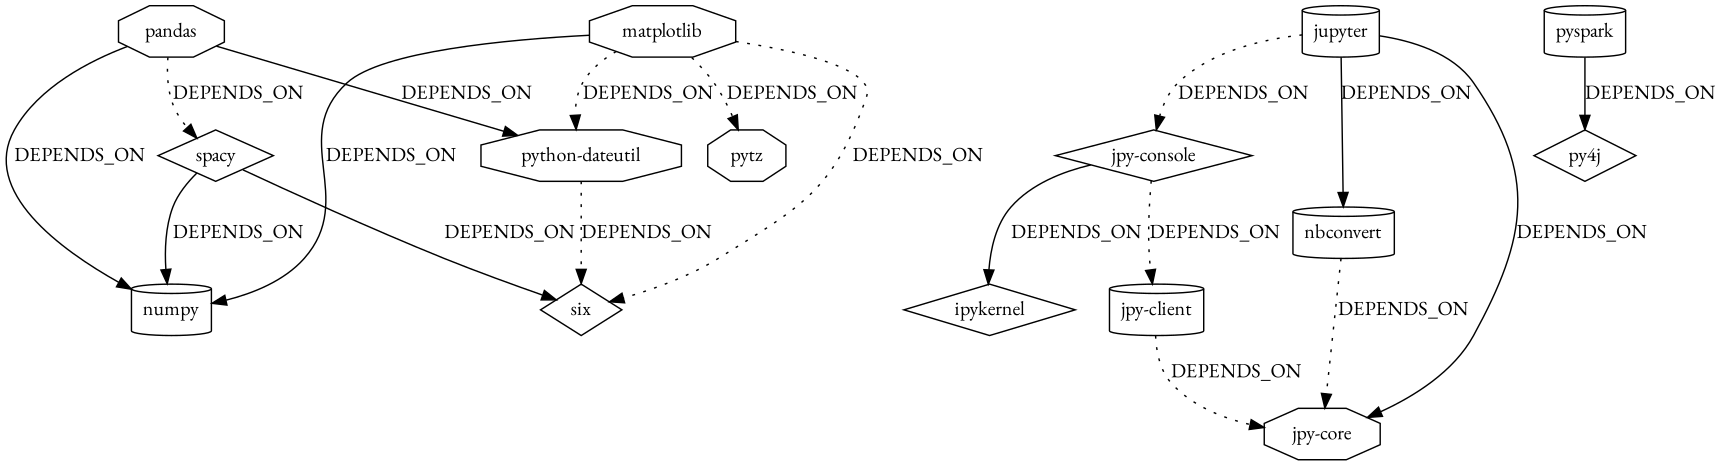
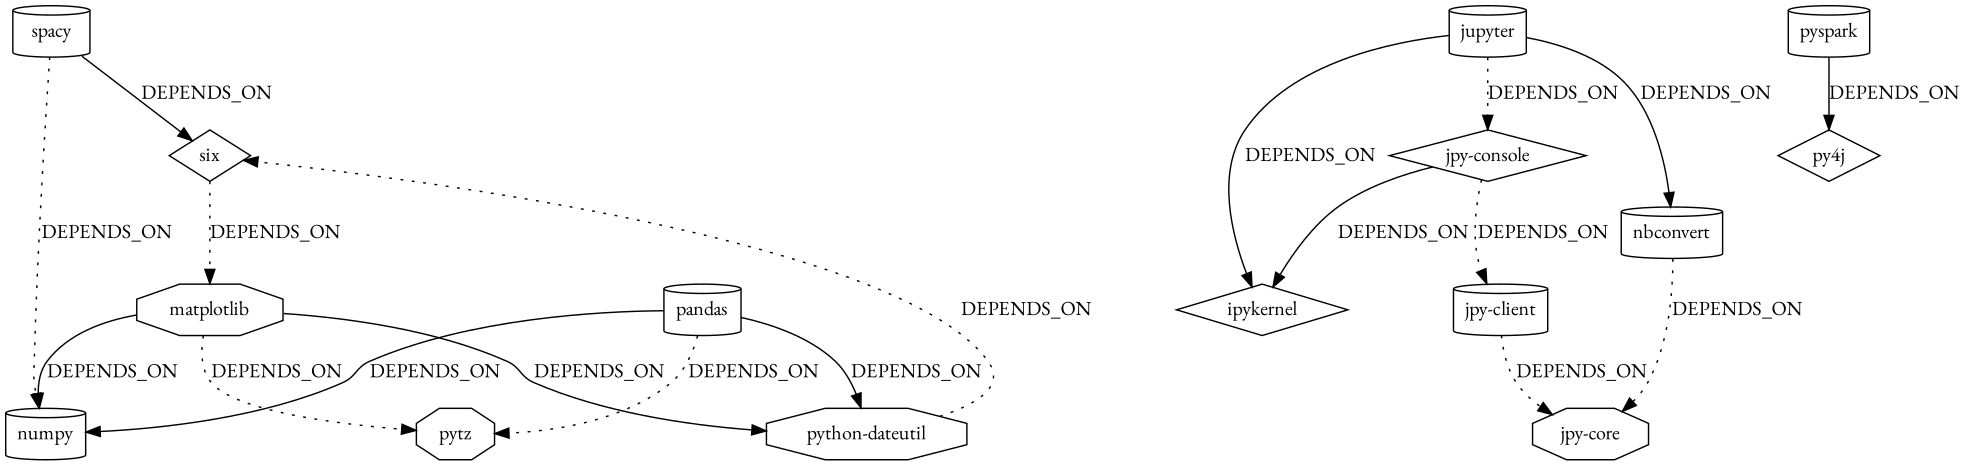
(171, 31) -> (702, 310)
(586, 77) -> (519, 370)
(170, 95) -> (636, 405)
(216, 156) -> (51, 31)
(827, 176) -> (210, 225)
(1517, 215) -> (1273, 100)
(170, 217) -> (40, 225)
